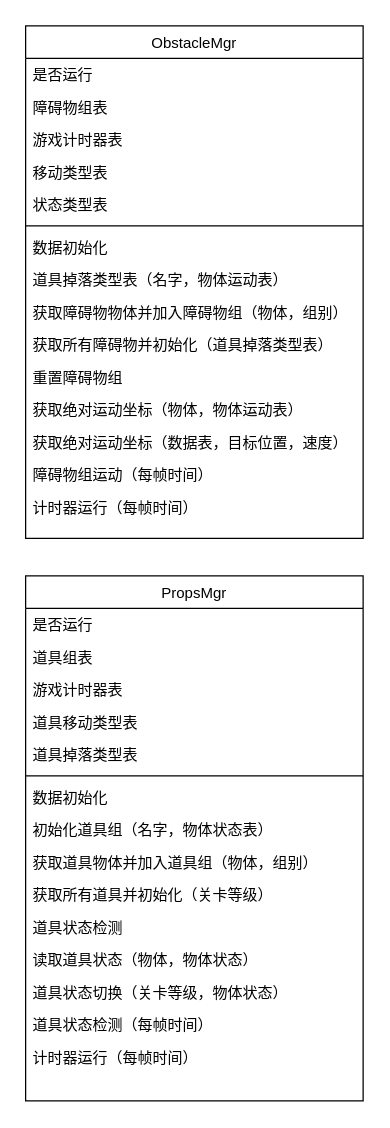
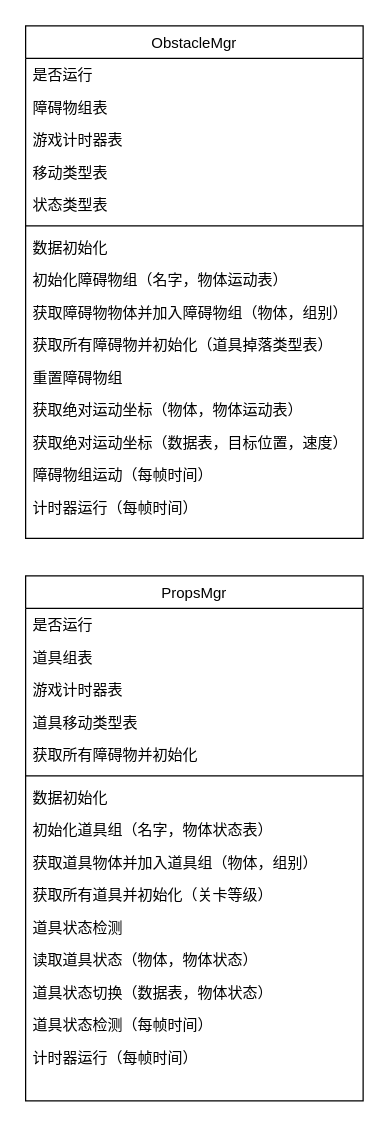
(160, 280) -> (160, 280)
(85, 755) -> (115, 755)
(160, 993) -> (153, 993)
